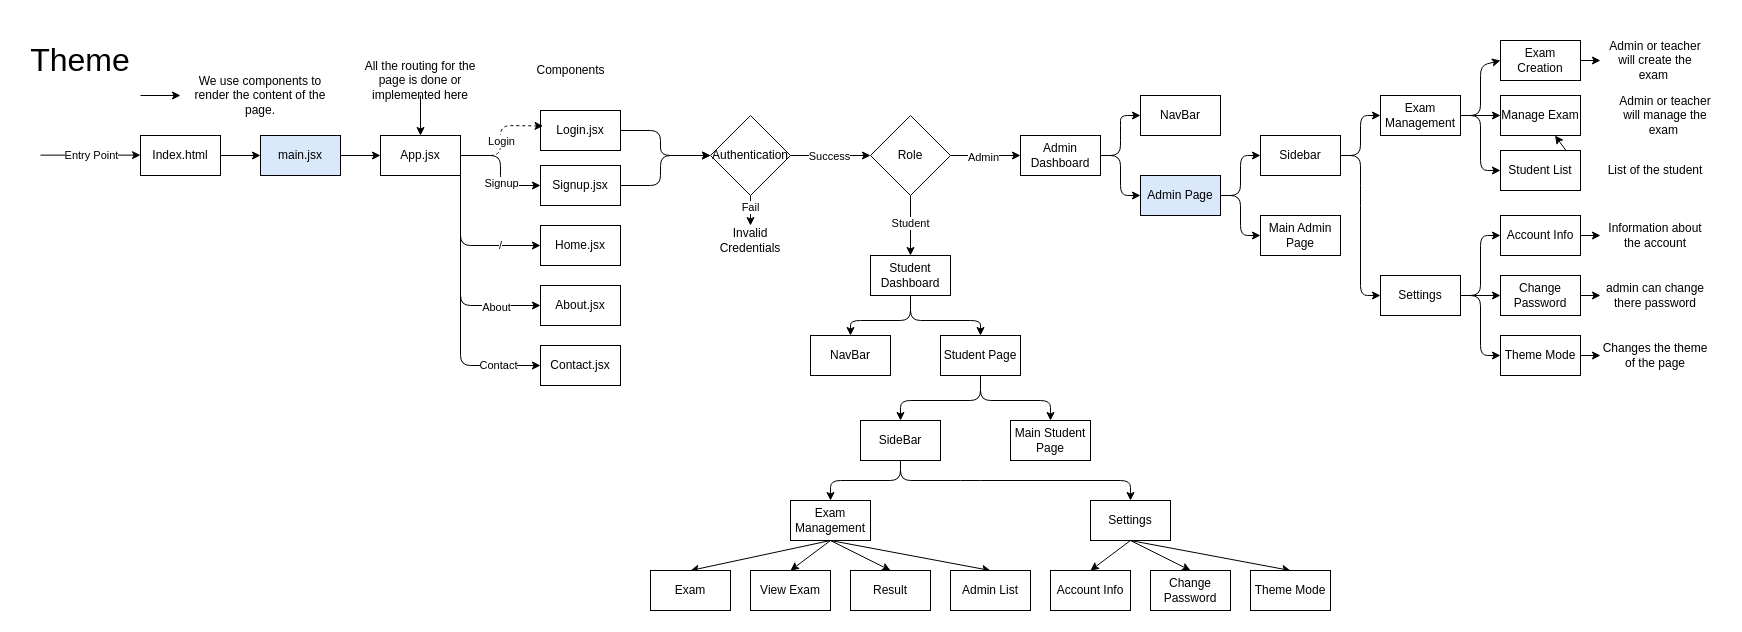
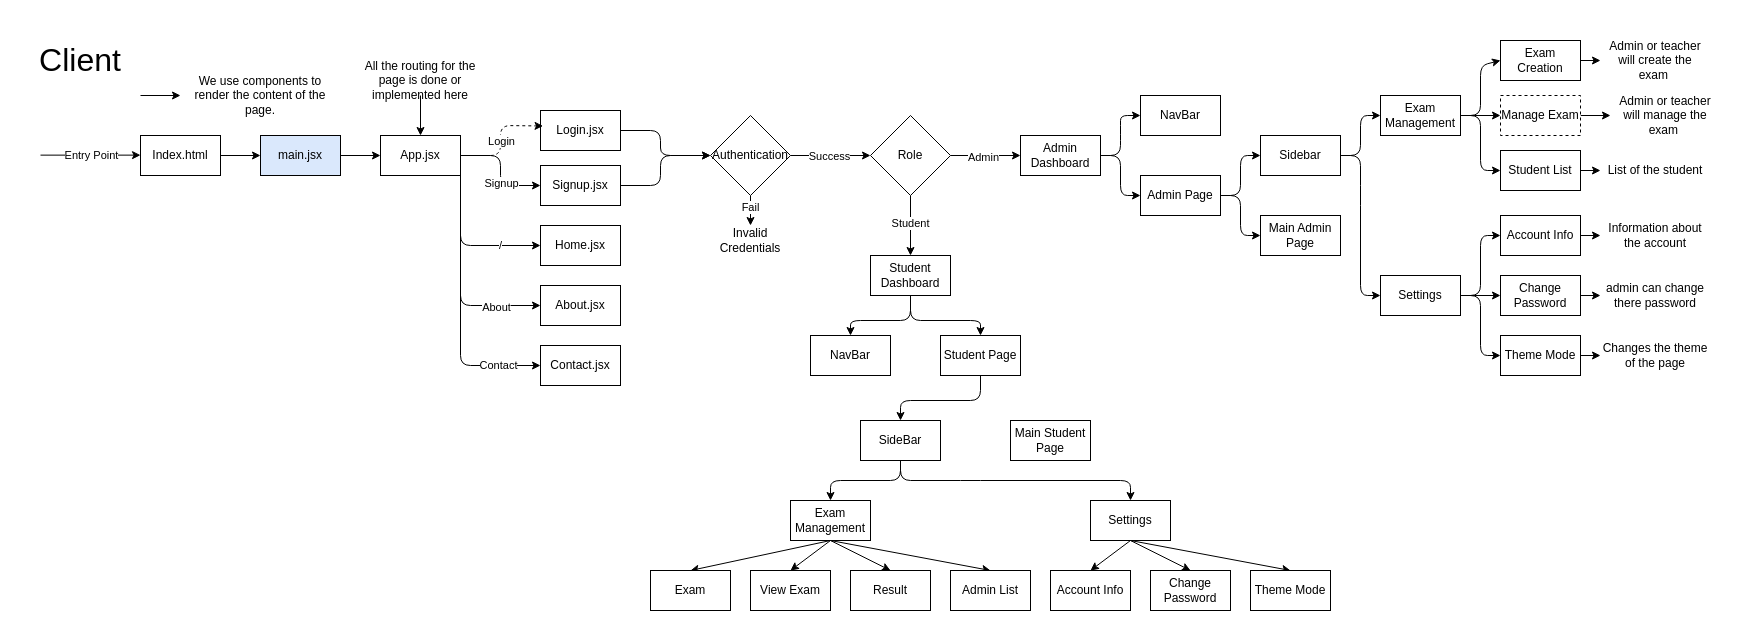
(81, 61) -> (81, 61)
(571, 71) -> none
(1541, 116) -> (1541, 116)
none -> (1592, 116)
(1563, 146) -> (1587, 171)
(1181, 196) -> (1181, 196)
(1020, 401) -> none
